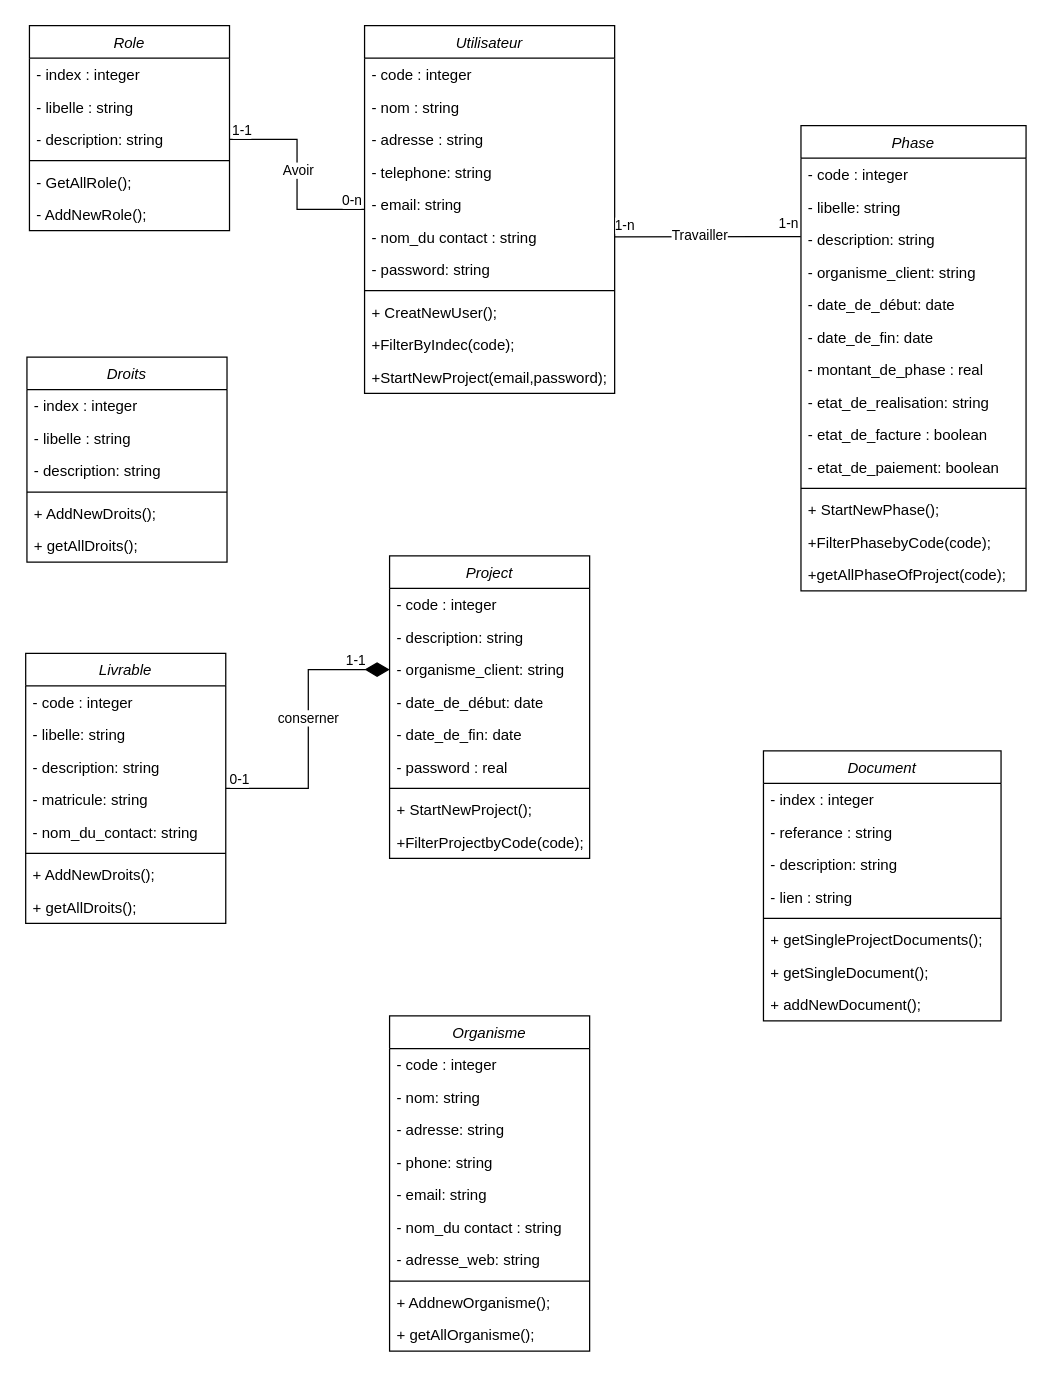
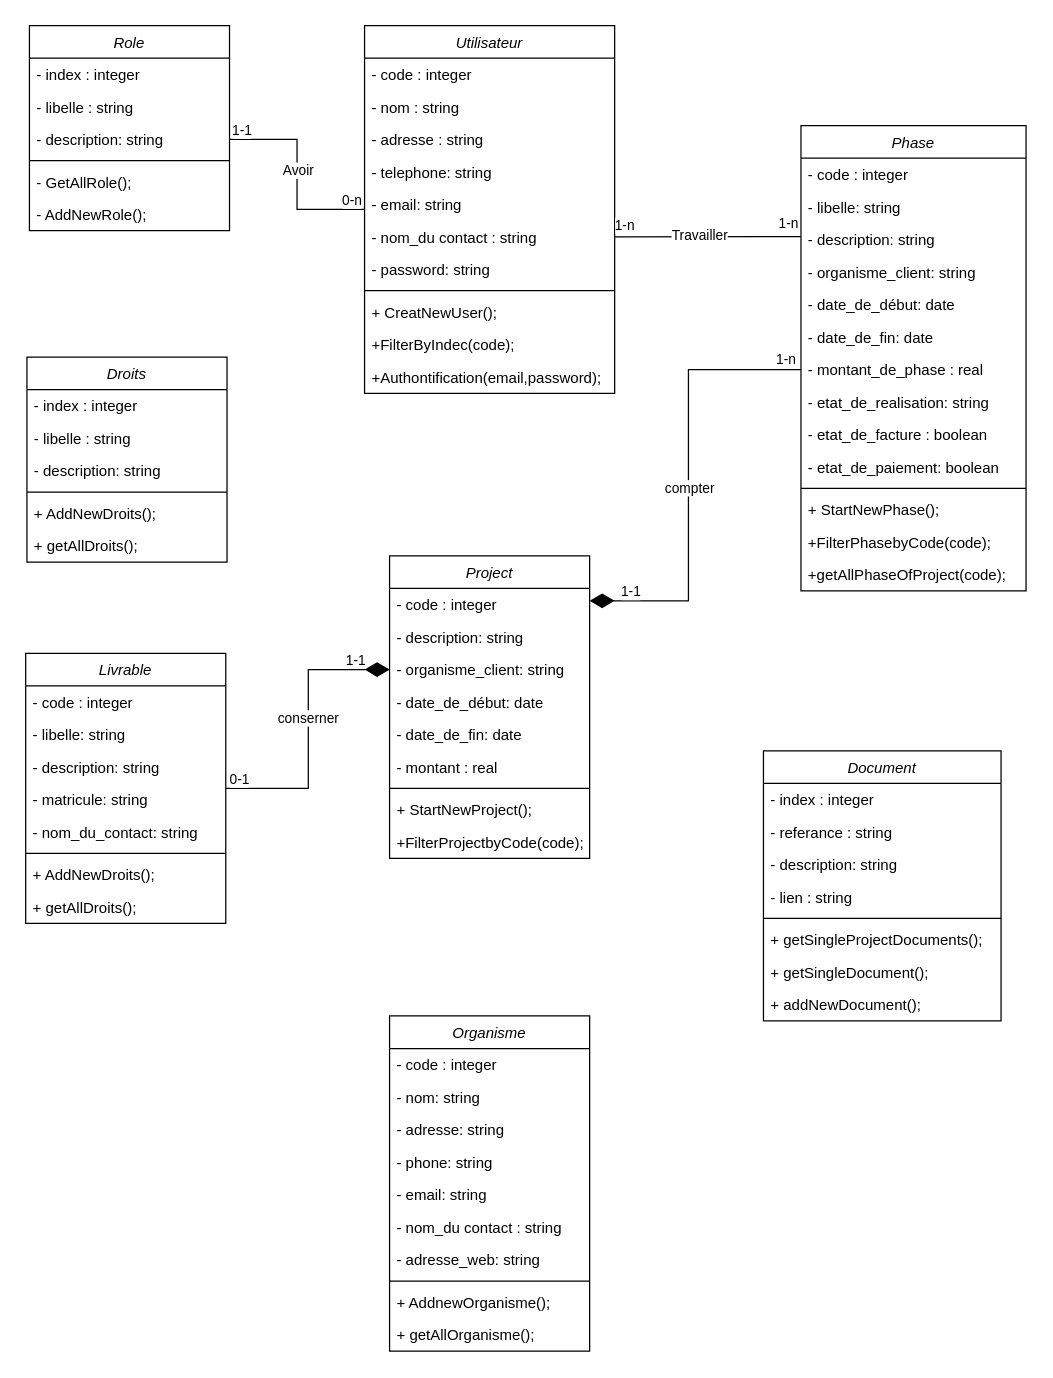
(502, 378) -> (500, 378)
none -> (688, 468)
(459, 768) -> (454, 768)
